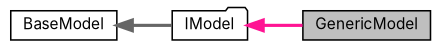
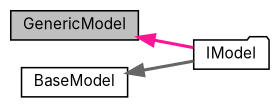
(283, 25) -> (174, 44)
